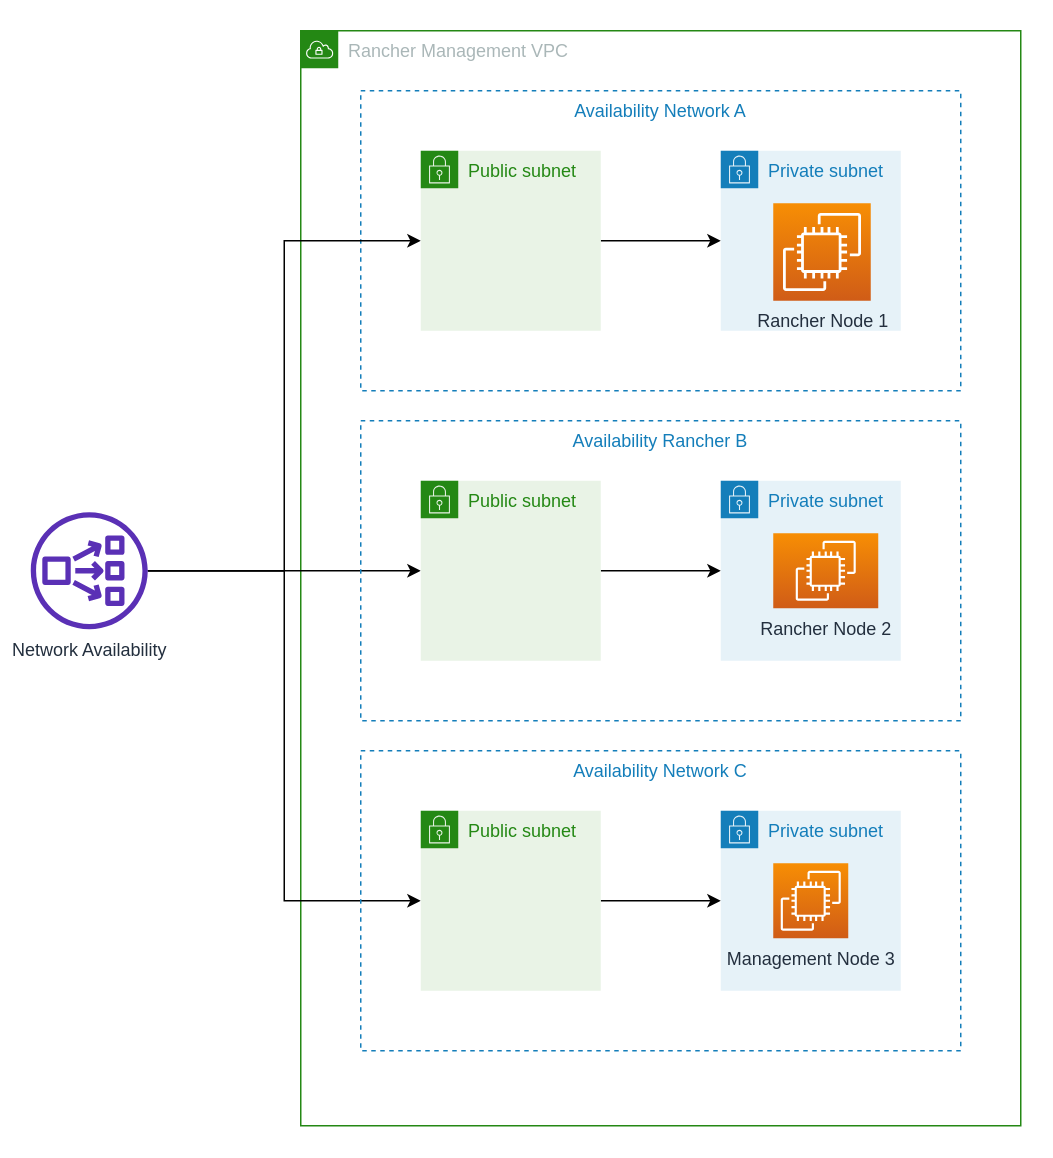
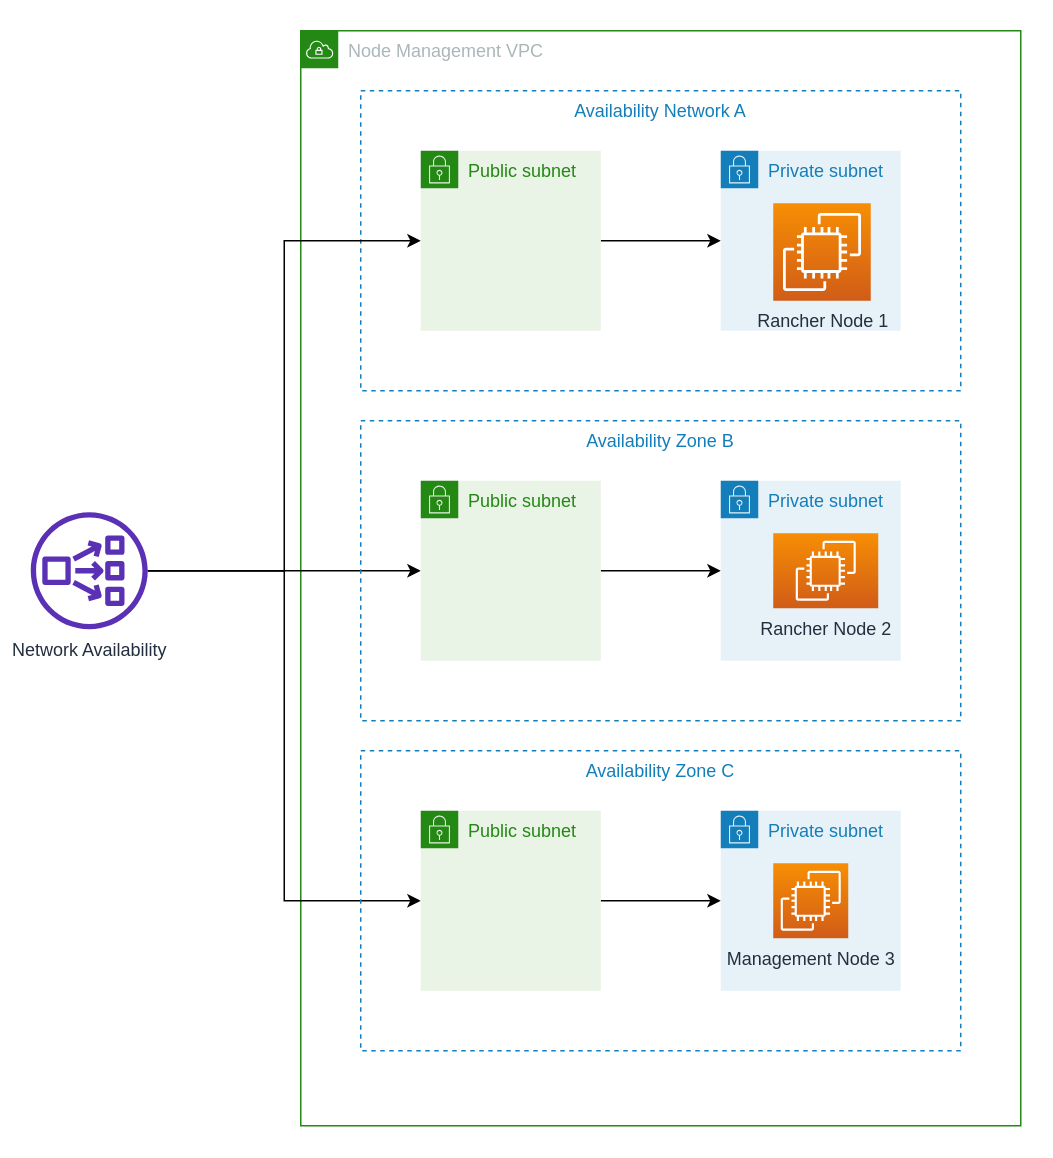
(455, 52) -> (440, 52)
(660, 441) -> (660, 441)
(660, 771) -> (660, 771)
